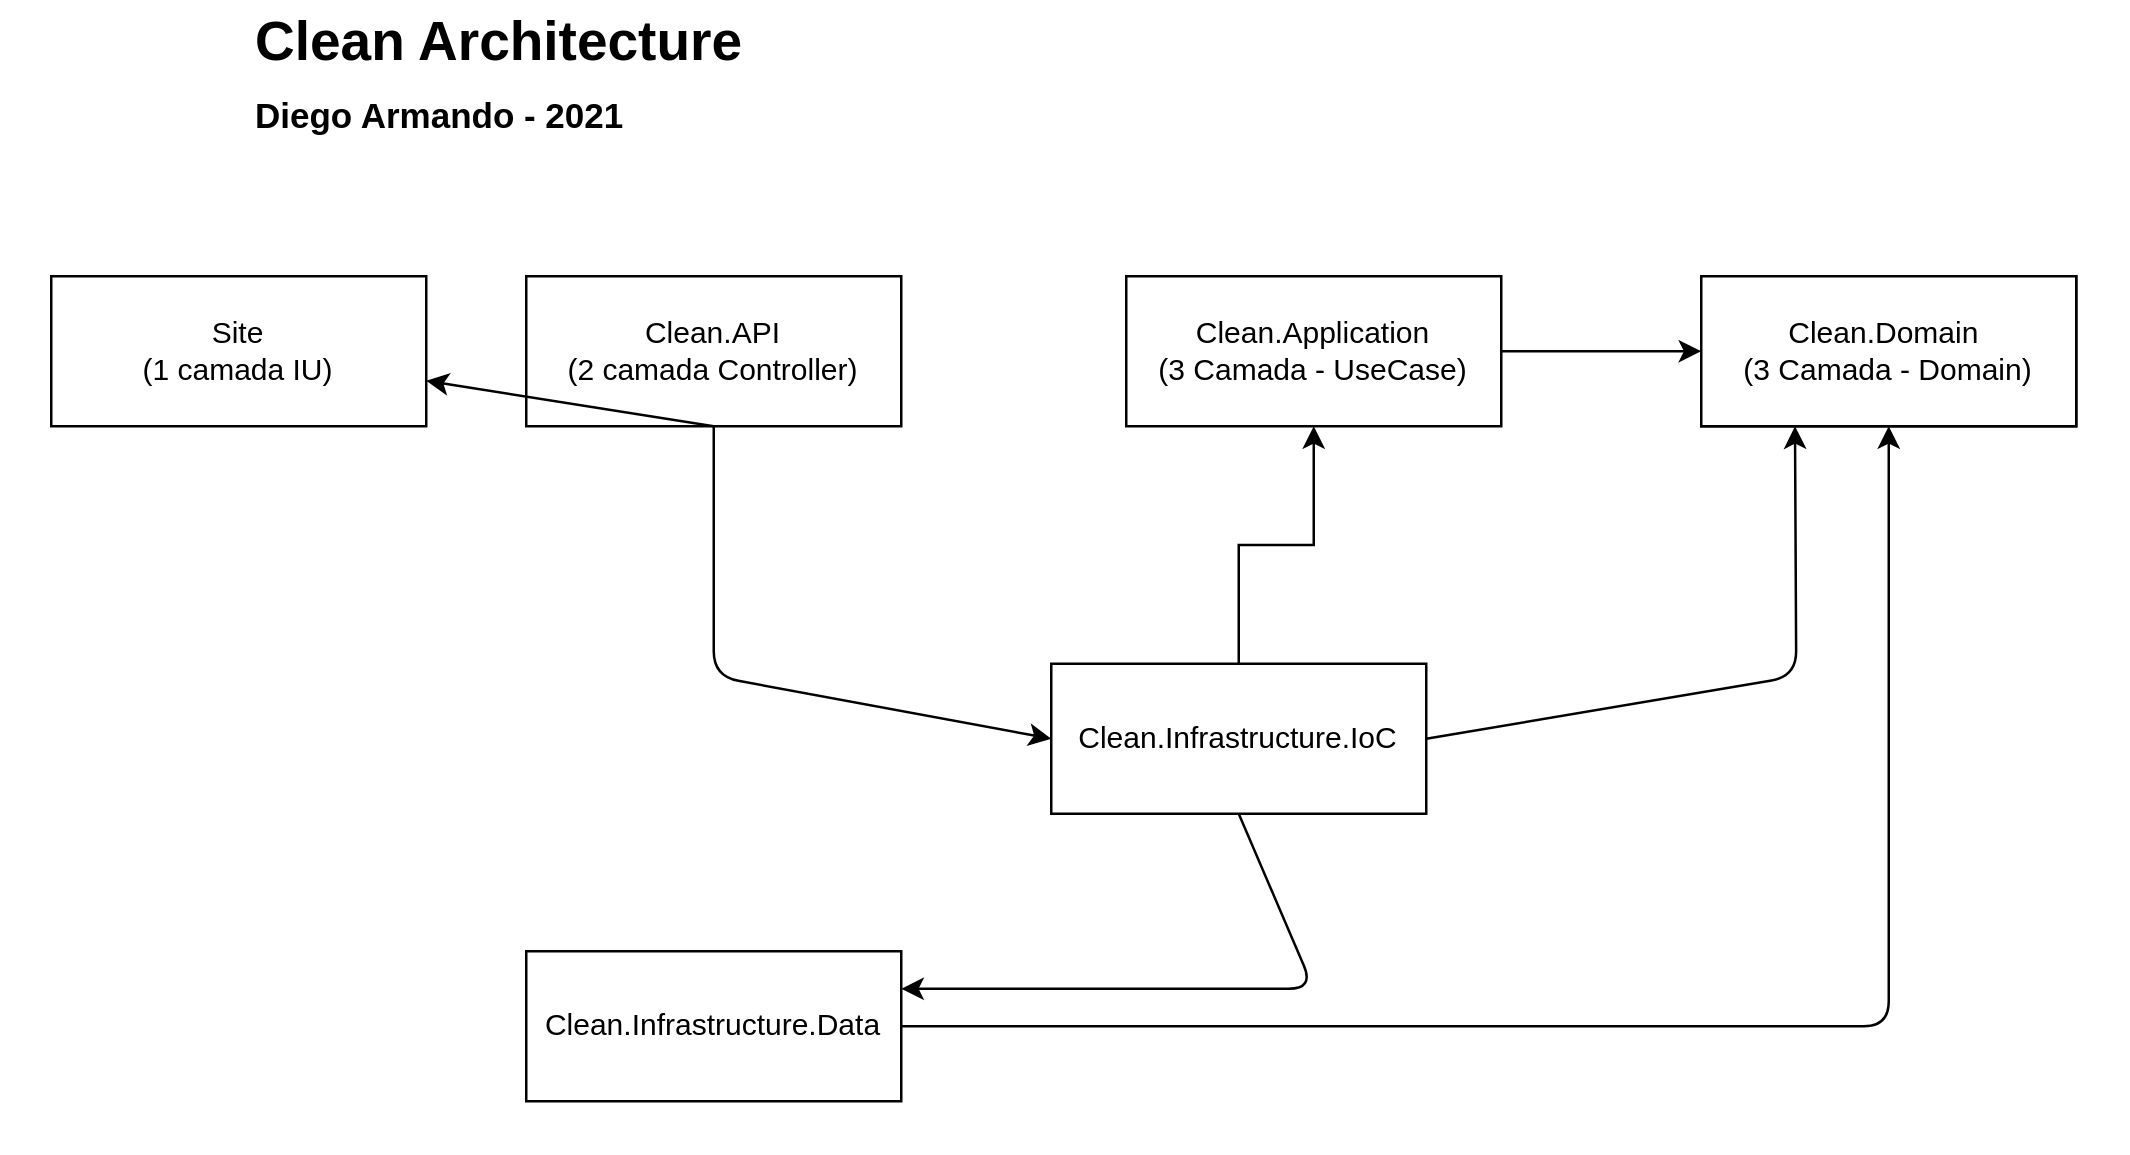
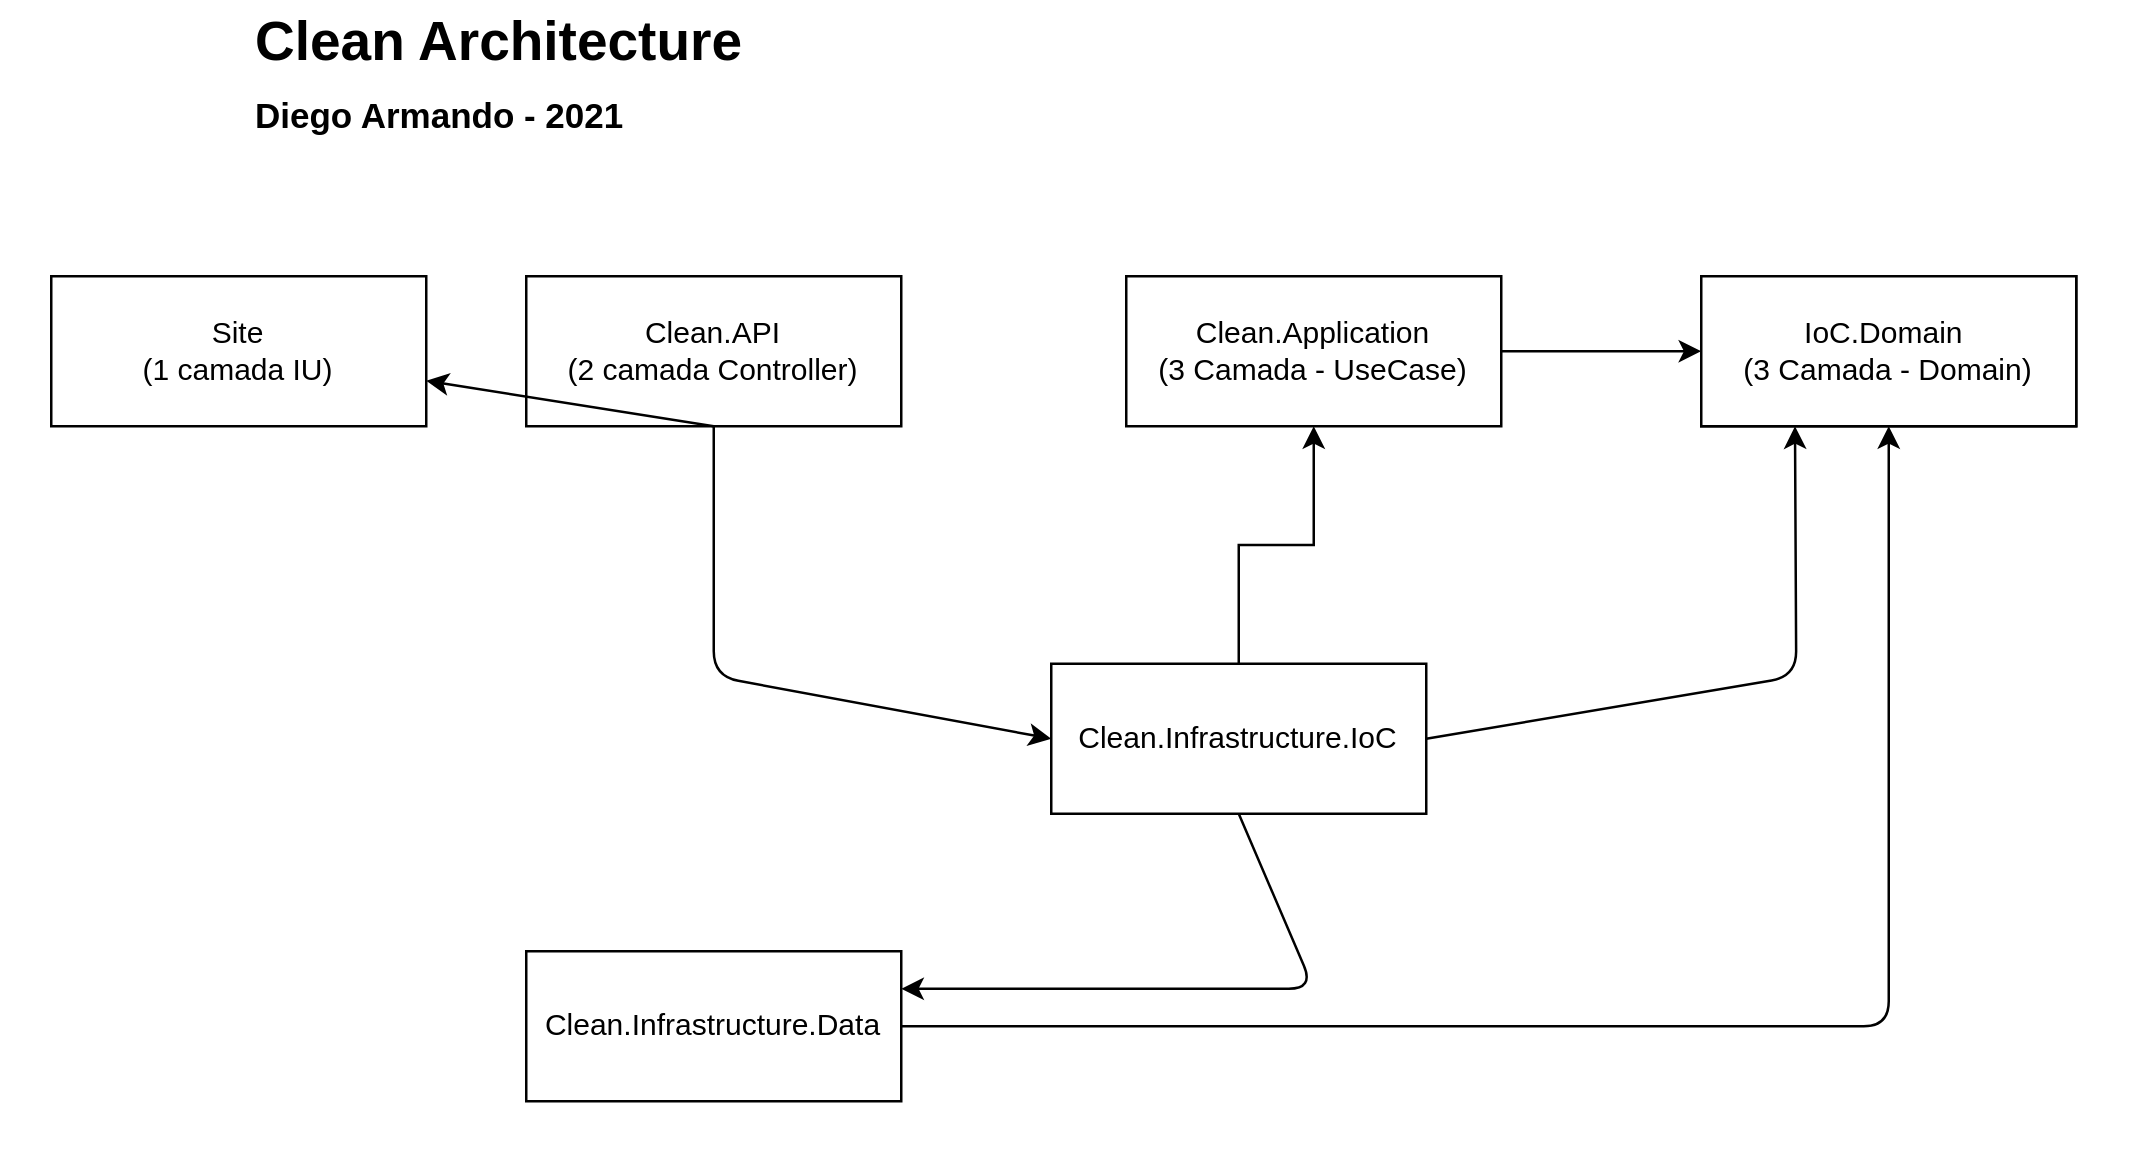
(1889, 351) -> (1889, 351)
